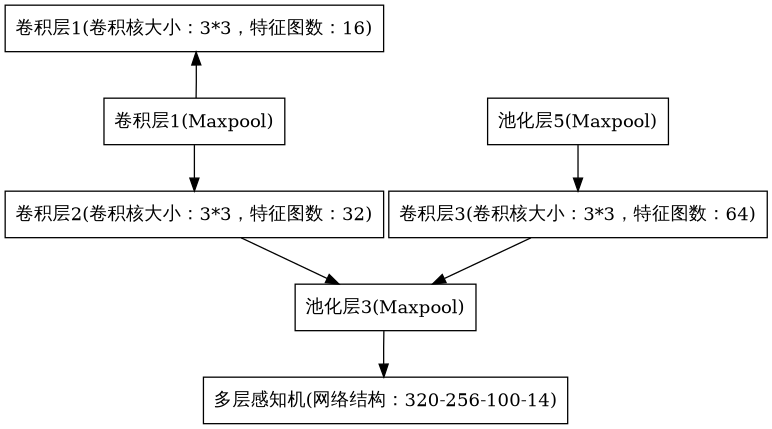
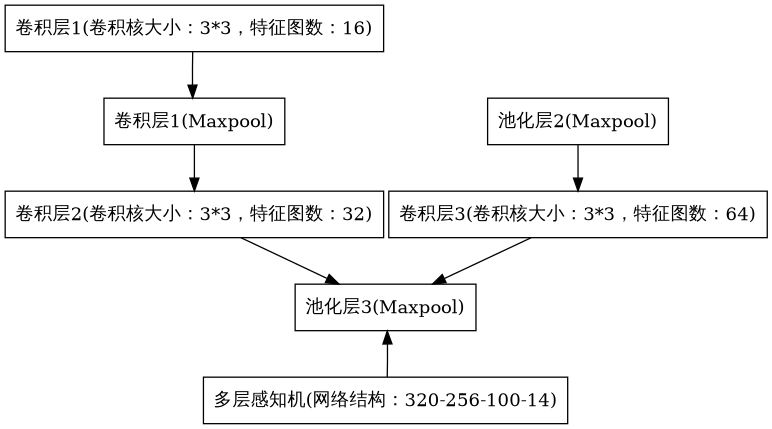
(196, 82) -> (192, 69)
(578, 121) -> (578, 121)
(384, 348) -> (387, 361)
